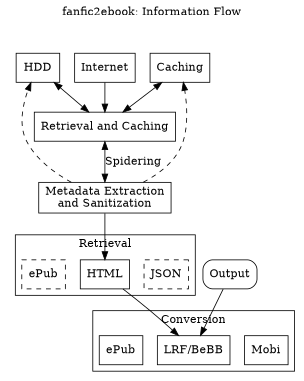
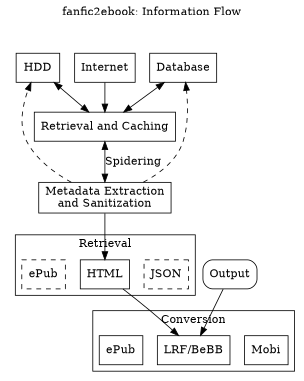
(180, 68) -> (183, 68)
